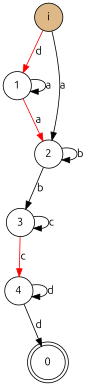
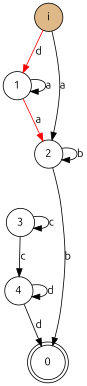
(36, 185) -> (65, 253)
(20, 253) -> (20, 253)
